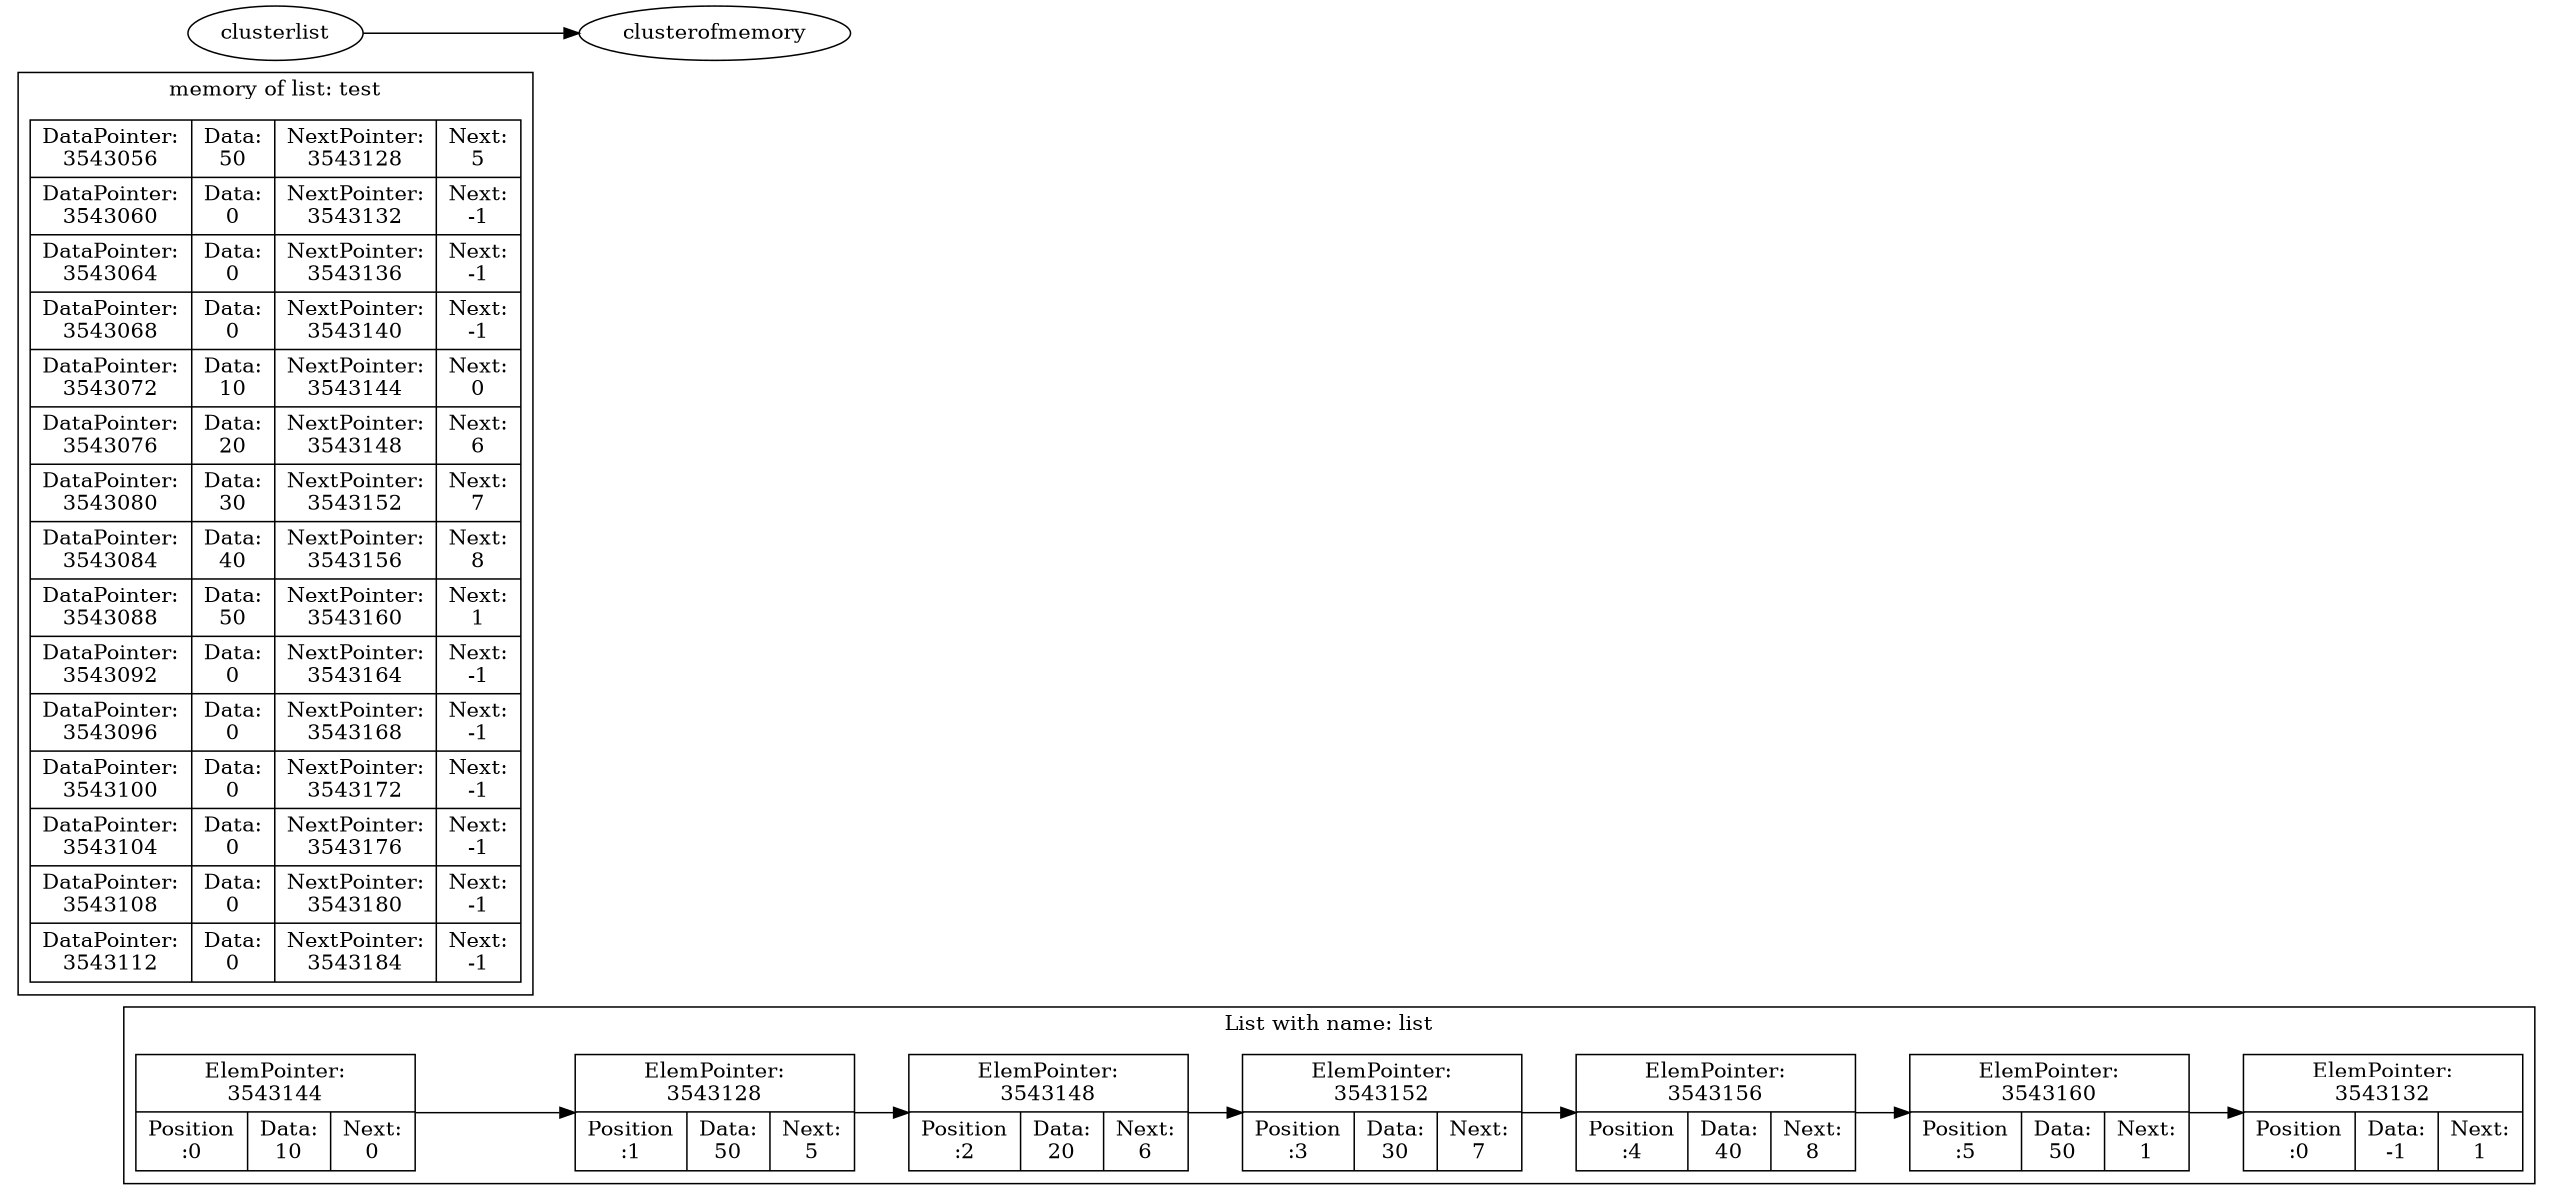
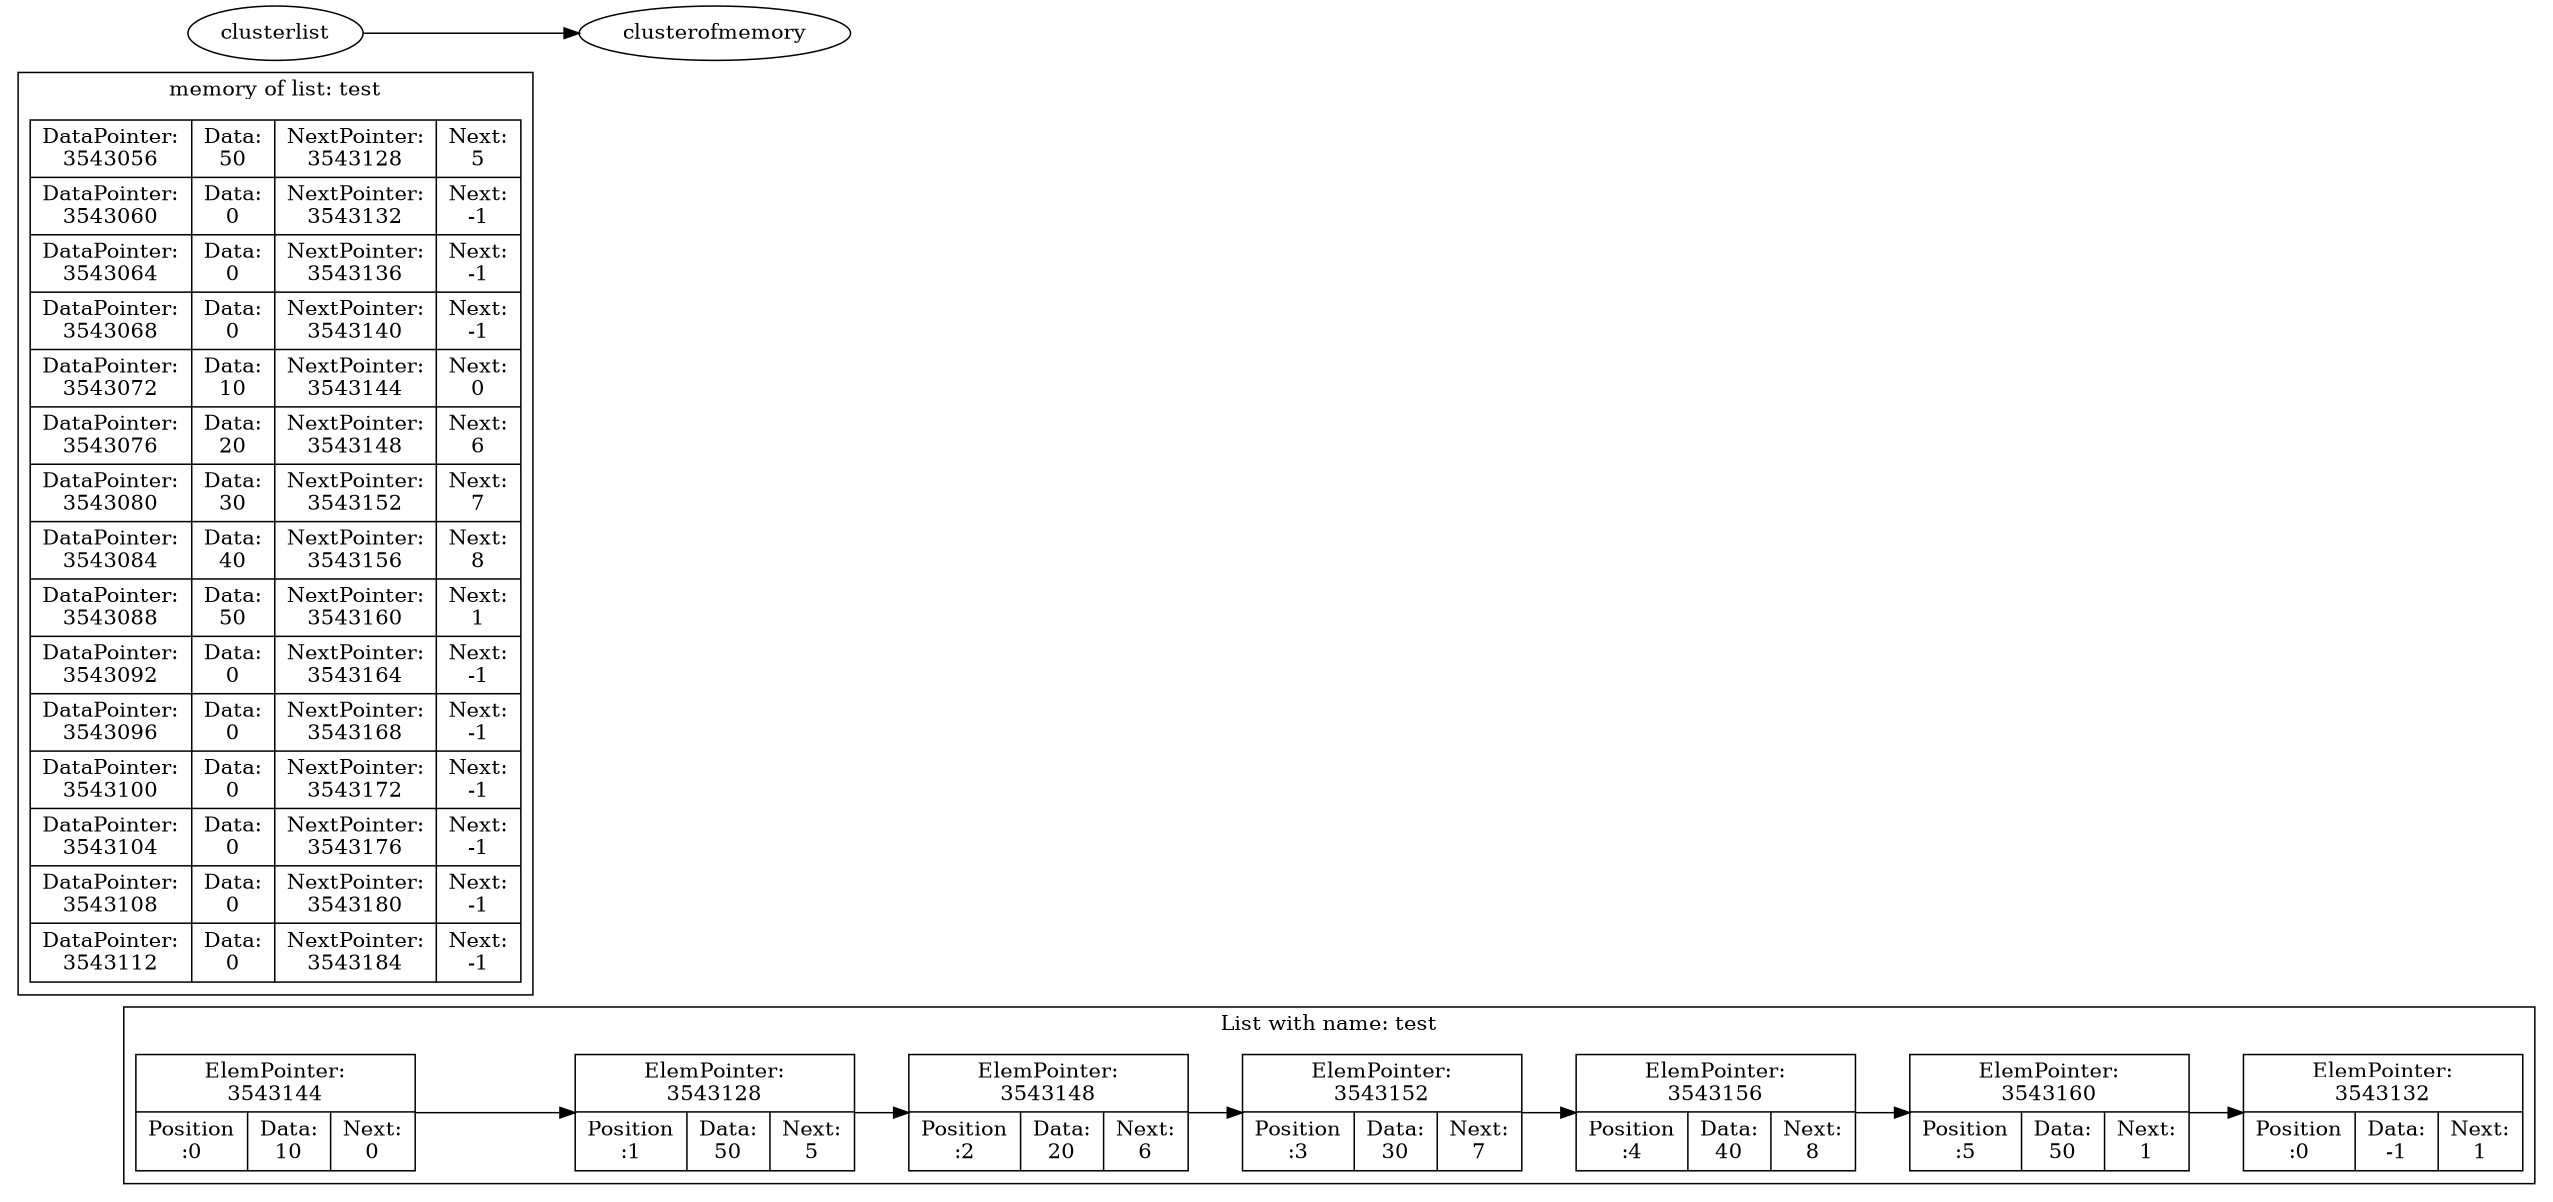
(1329, 1024) -> (1329, 1024)
